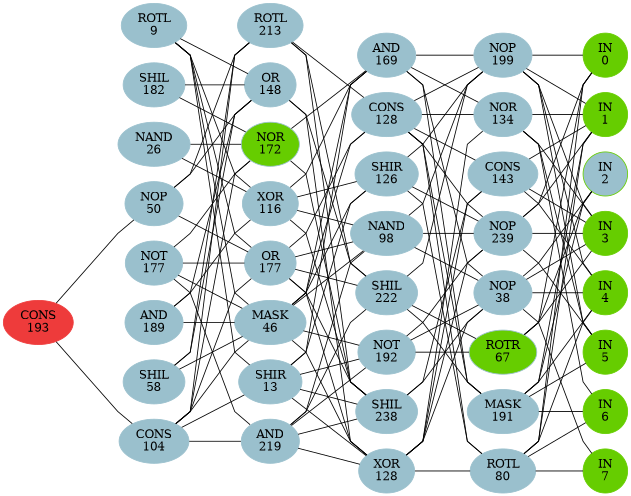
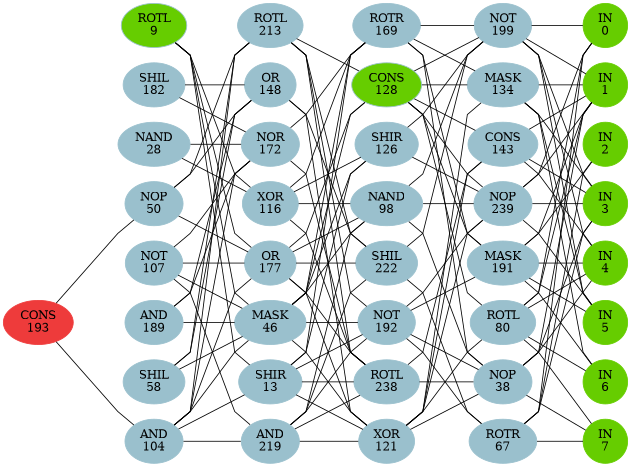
(154, 25) -> (154, 25)
(387, 55) -> (387, 25)
(503, 55) -> (503, 25)
(214, 56) -> none
(387, 115) -> (387, 85)
(503, 115) -> (503, 85)
(154, 144) -> (154, 144)
(270, 144) -> (270, 144)
(605, 174) -> (605, 144)
none -> (340, 237)
(546, 253) -> (560, 236)
(154, 263) -> (154, 263)
(212, 263) -> (212, 234)
(439, 288) -> none
(444, 351) -> (443, 294)
(503, 352) -> (503, 441)
(387, 412) -> (387, 382)
(154, 441) -> (154, 441)
none -> (560, 441)
(387, 471) -> (387, 441)
